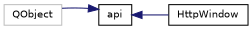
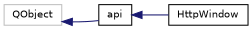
(75, 8) -> (86, 22)
